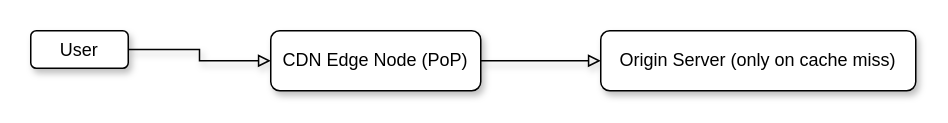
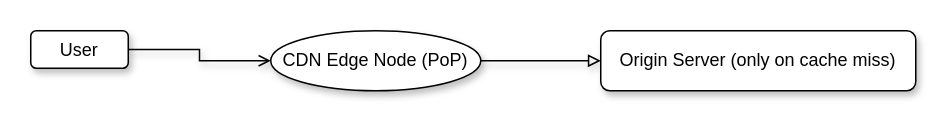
(257, 61) -> (261, 61)
(376, 61) -> (376, 61)
